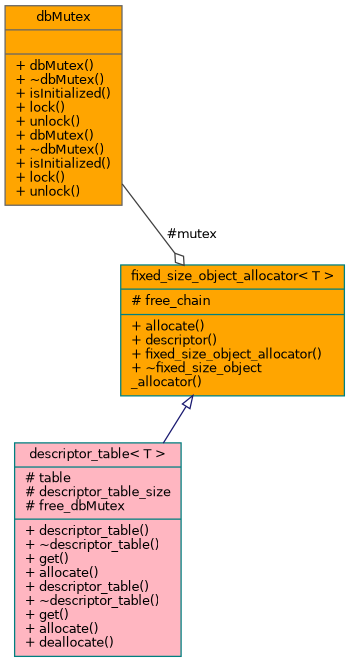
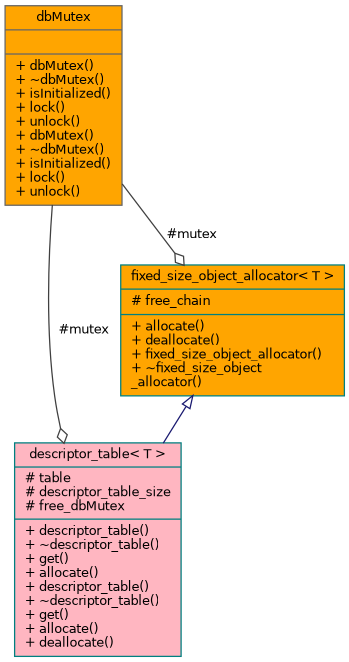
none -> (49, 317)
(174, 341) -> (175, 341)
